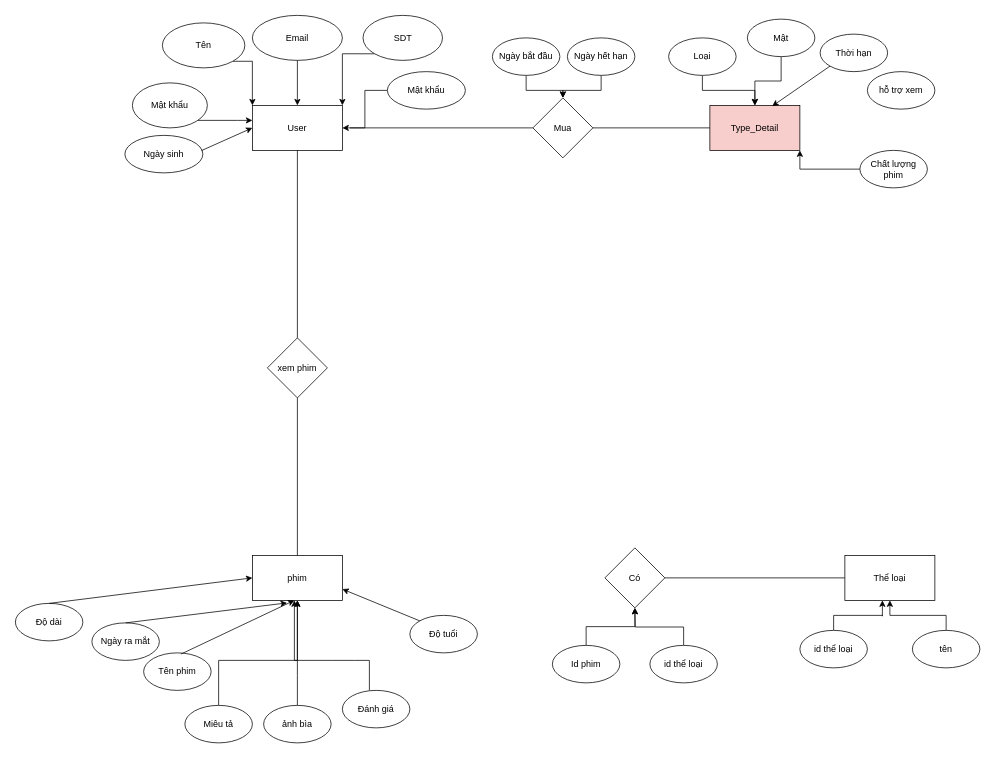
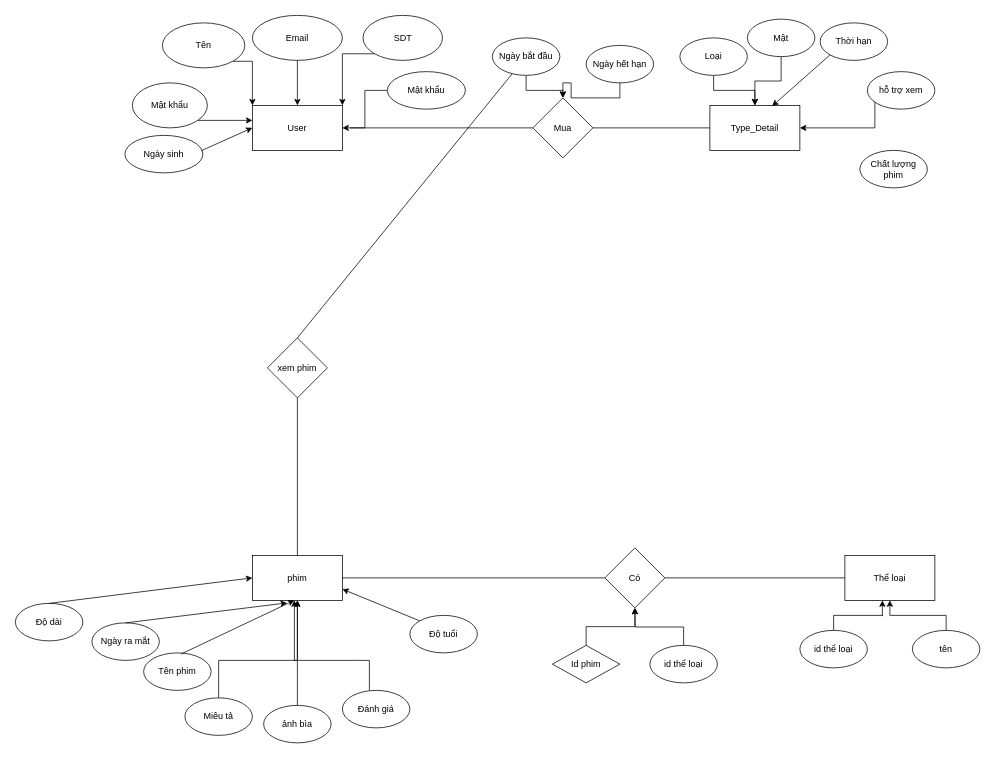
(854, 53) -> (854, 42)
(601, 57) -> (620, 64)
(702, 57) -> (714, 57)
(755, 128) -> (755, 128)
none -> (875, 128)
(800, 157) -> none
(297, 245) -> (405, 206)
none -> (474, 578)
(586, 664) -> (586, 664)
(219, 724) -> (219, 717)
